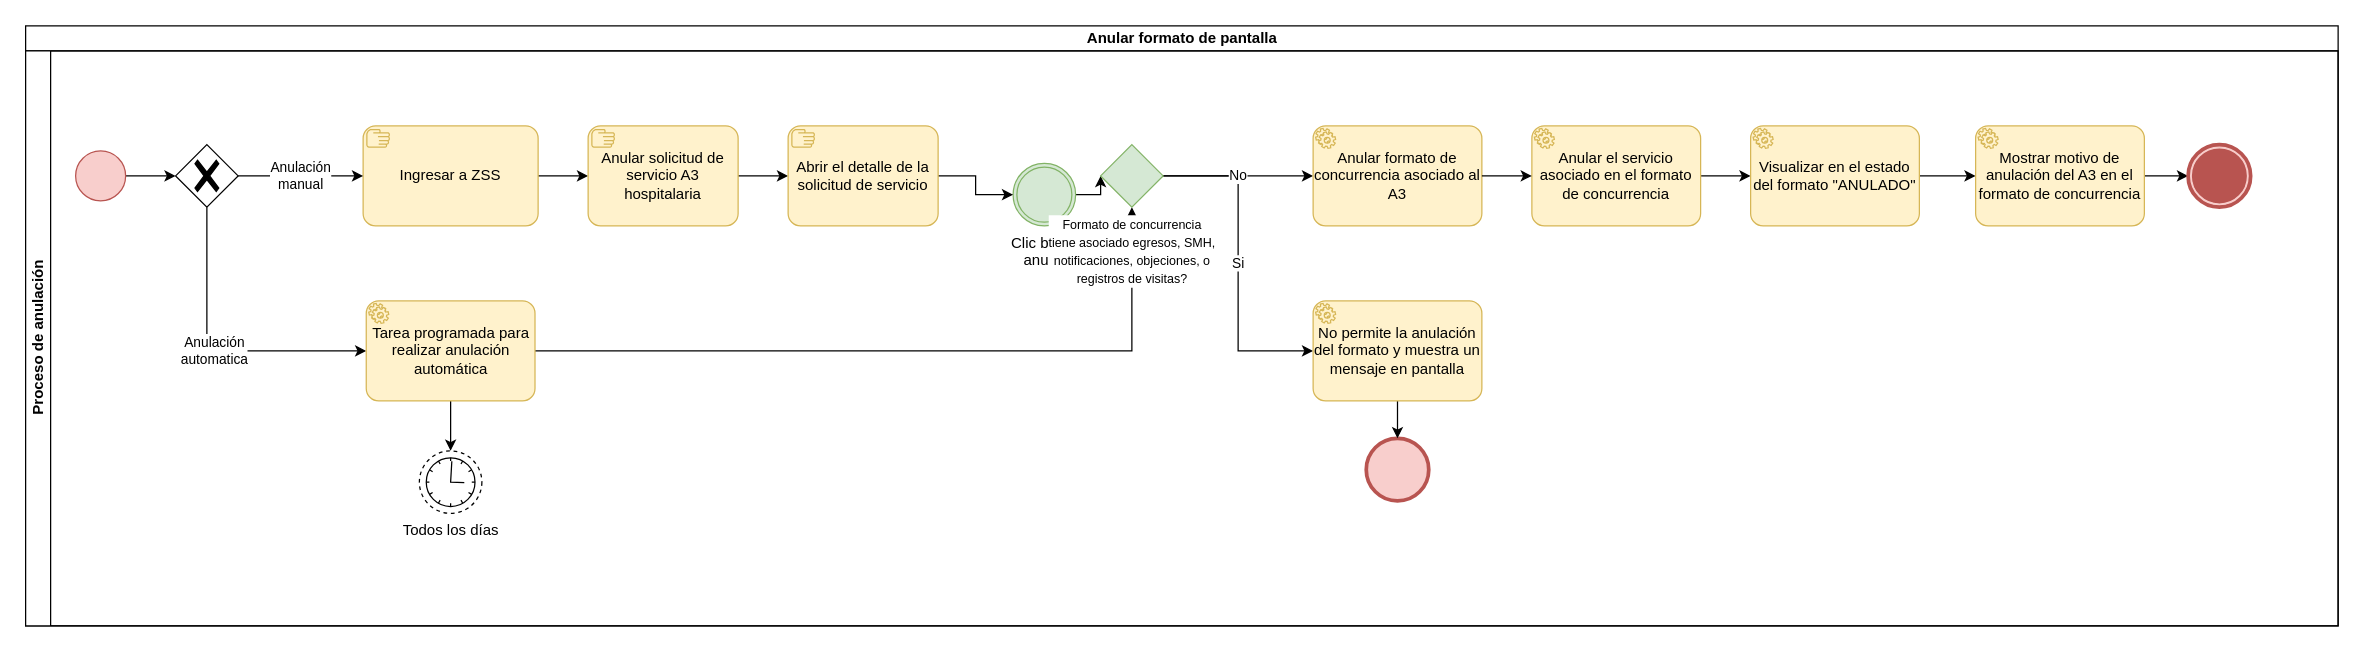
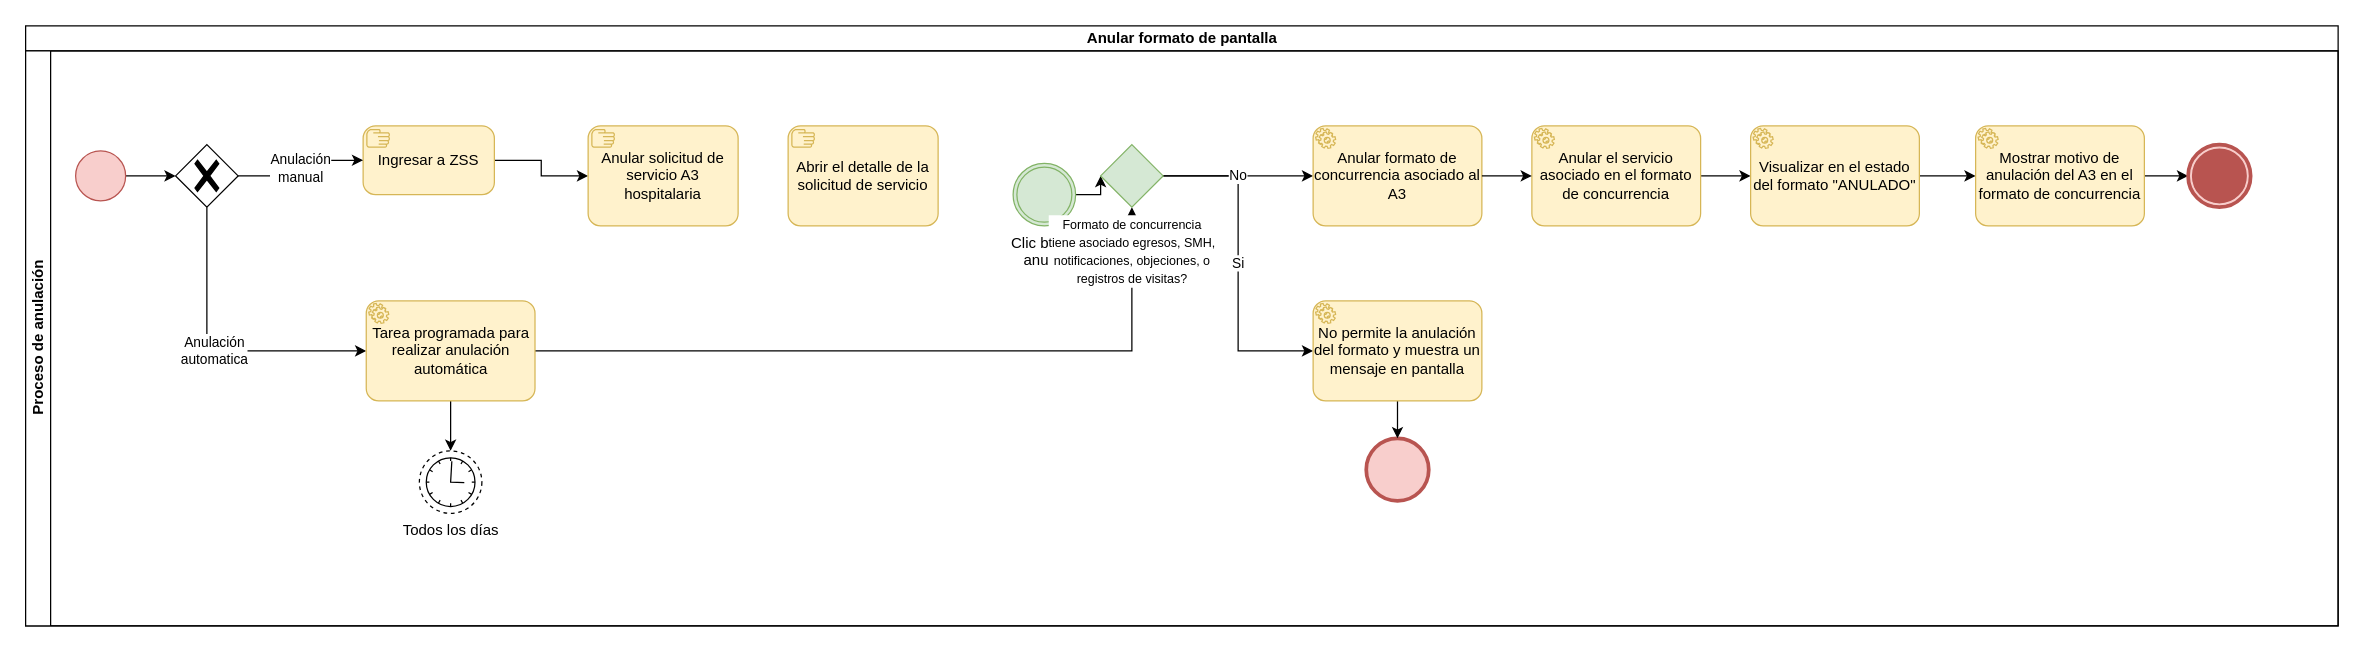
(451, 176) -> (429, 160)
(759, 176) -> none
(976, 181) -> none
